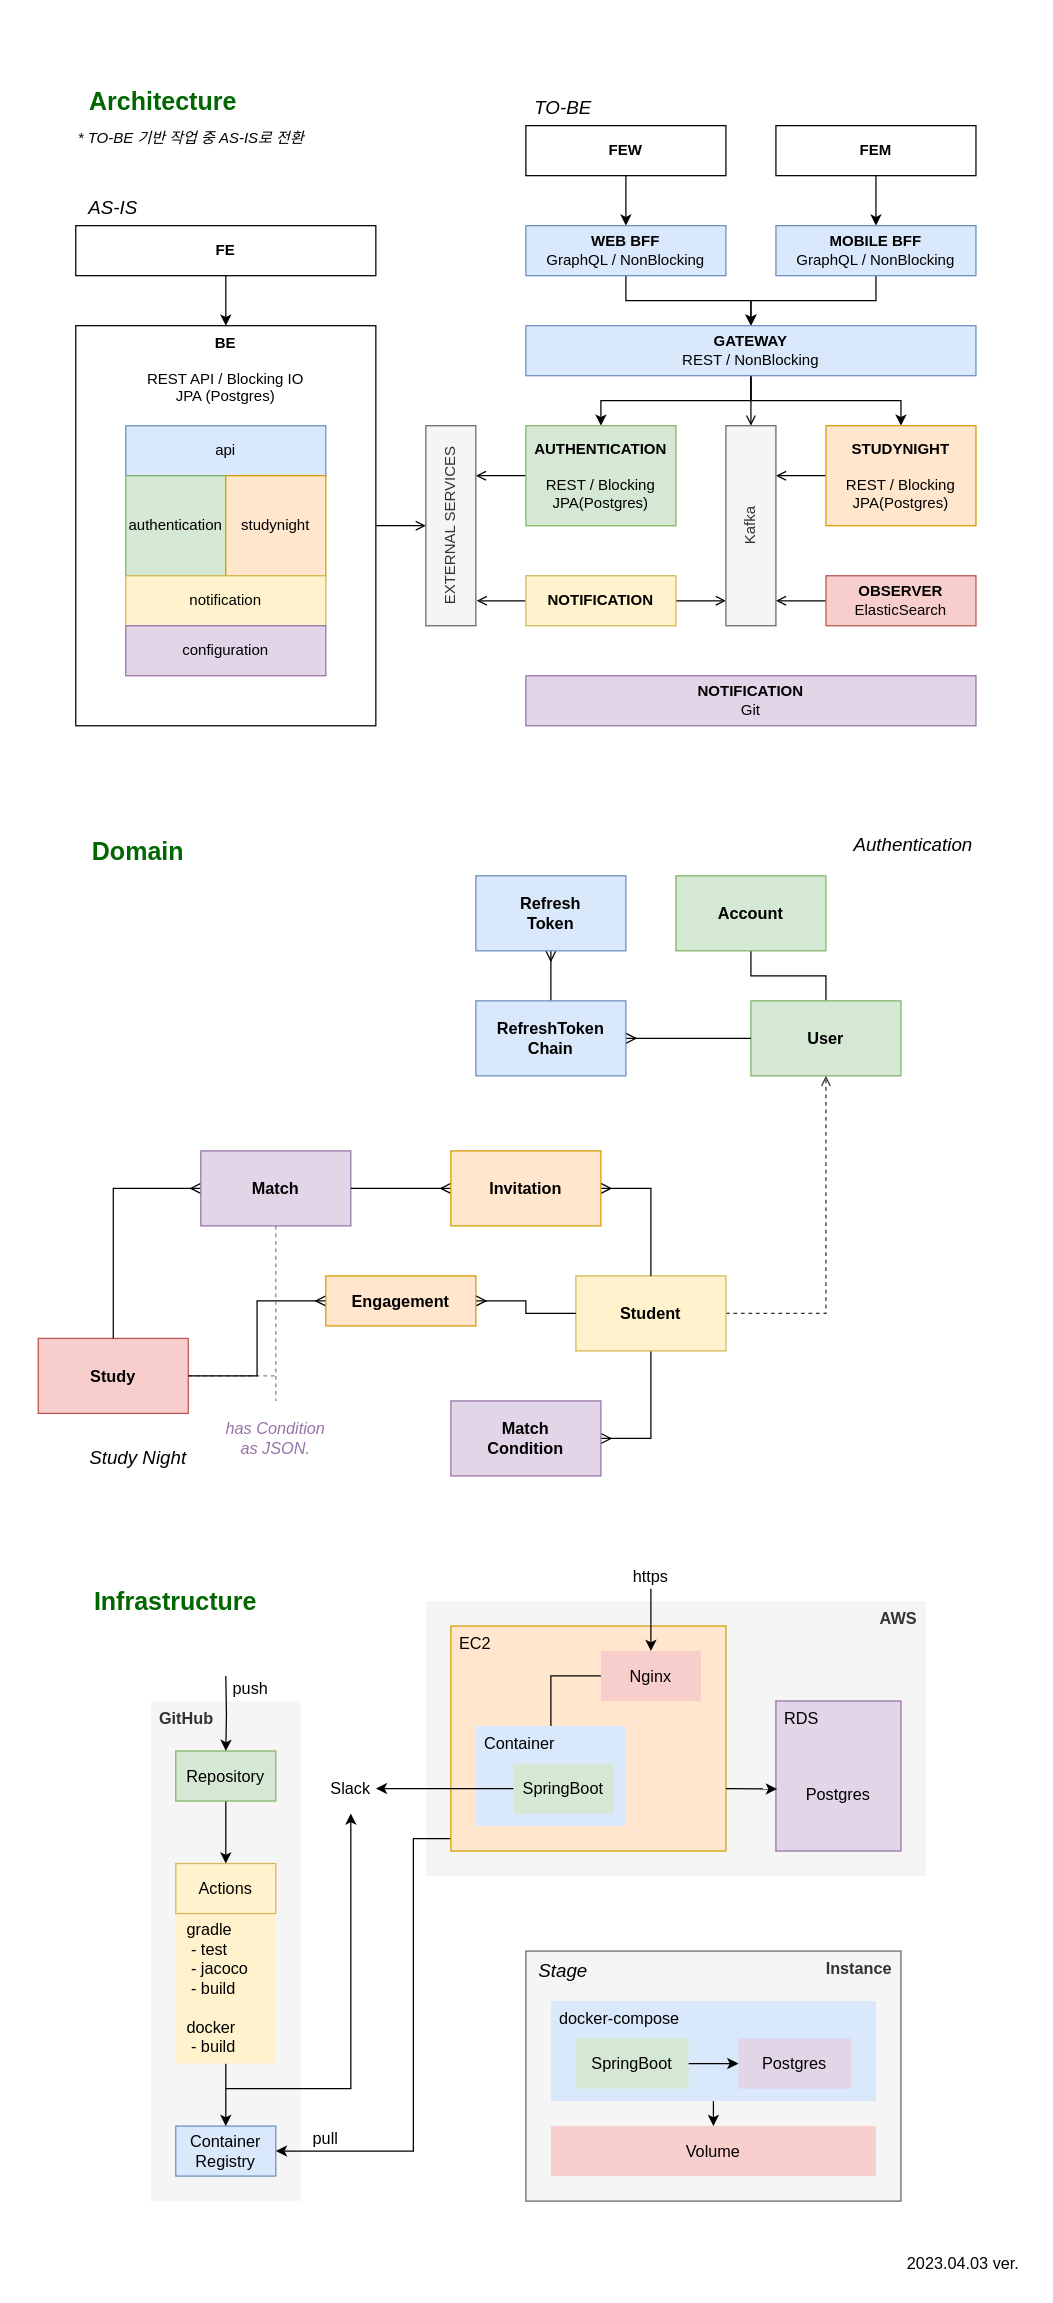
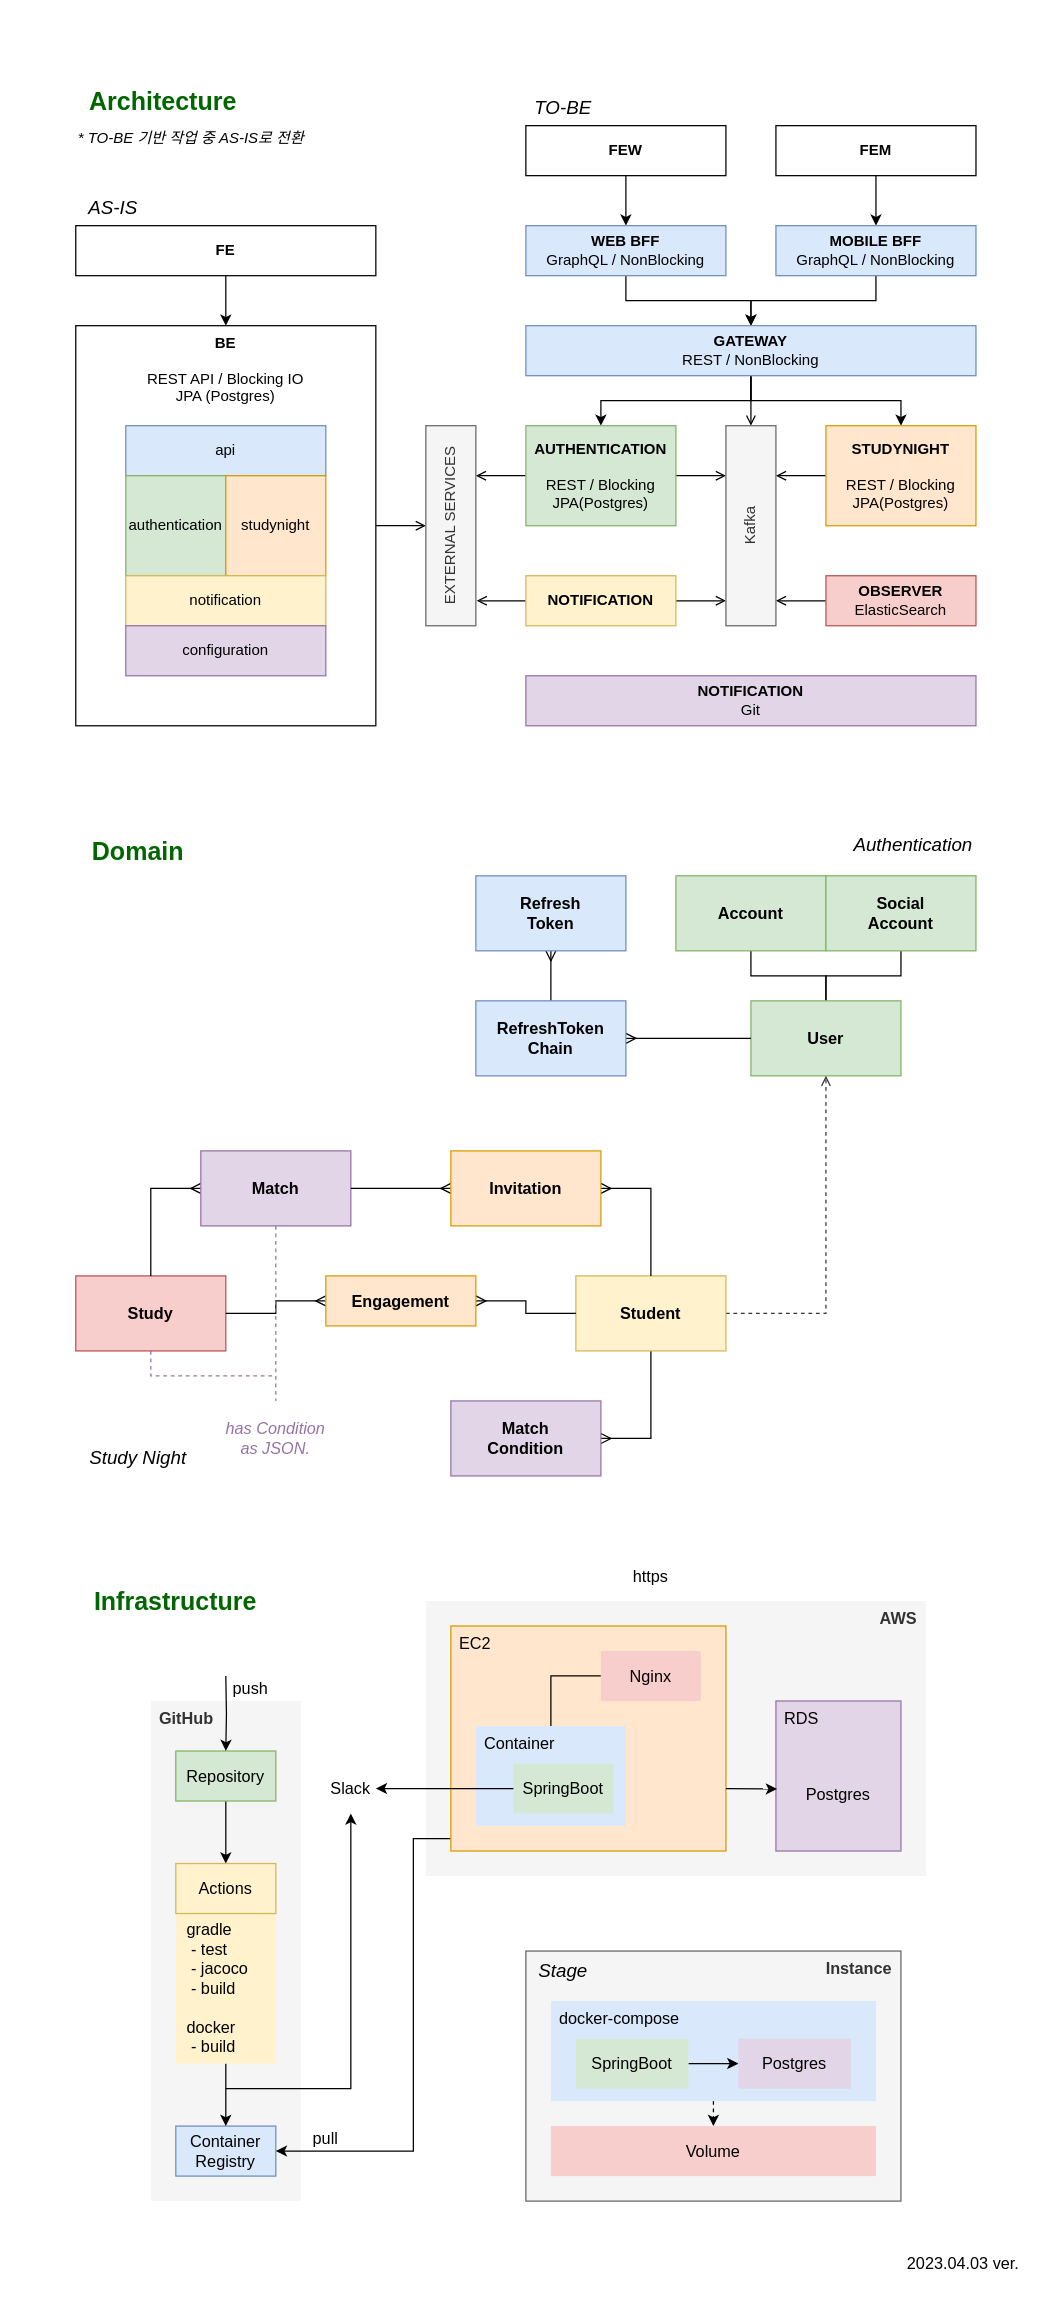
none -> (699, 476)
none -> (901, 913)
none -> (877, 976)
(113, 1376) -> (151, 1313)
(651, 1615) -> none
(713, 2110) -> (713, 2110)
